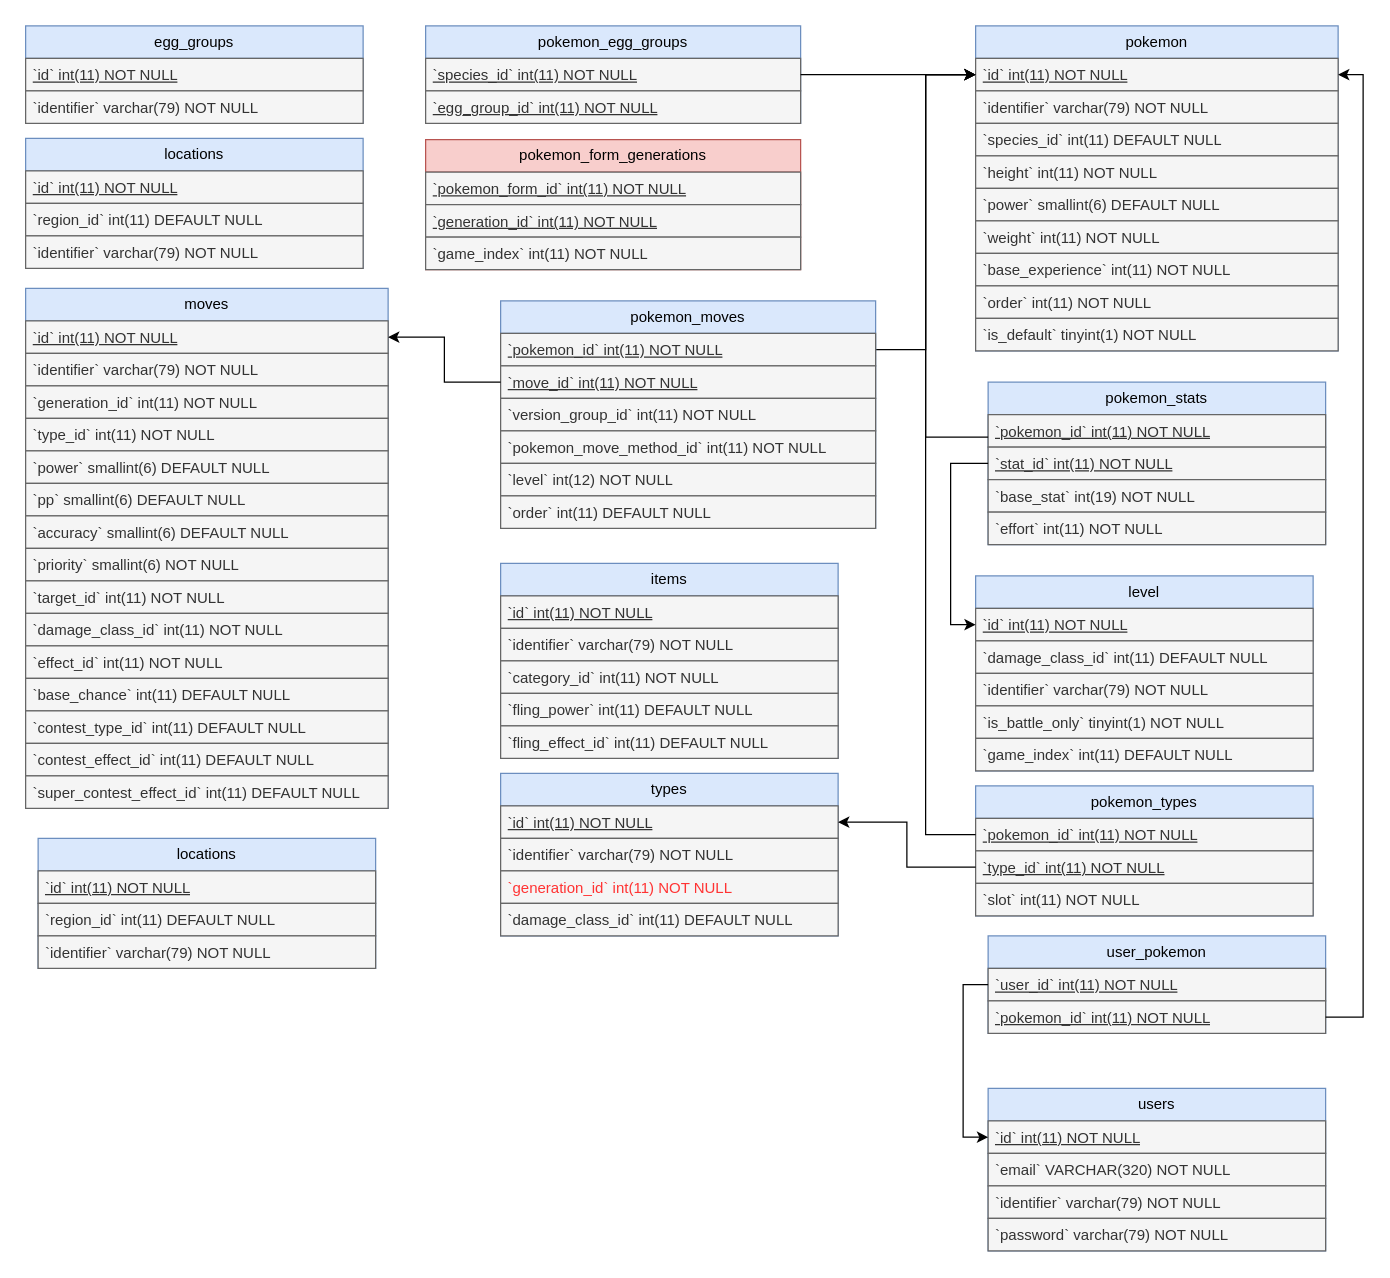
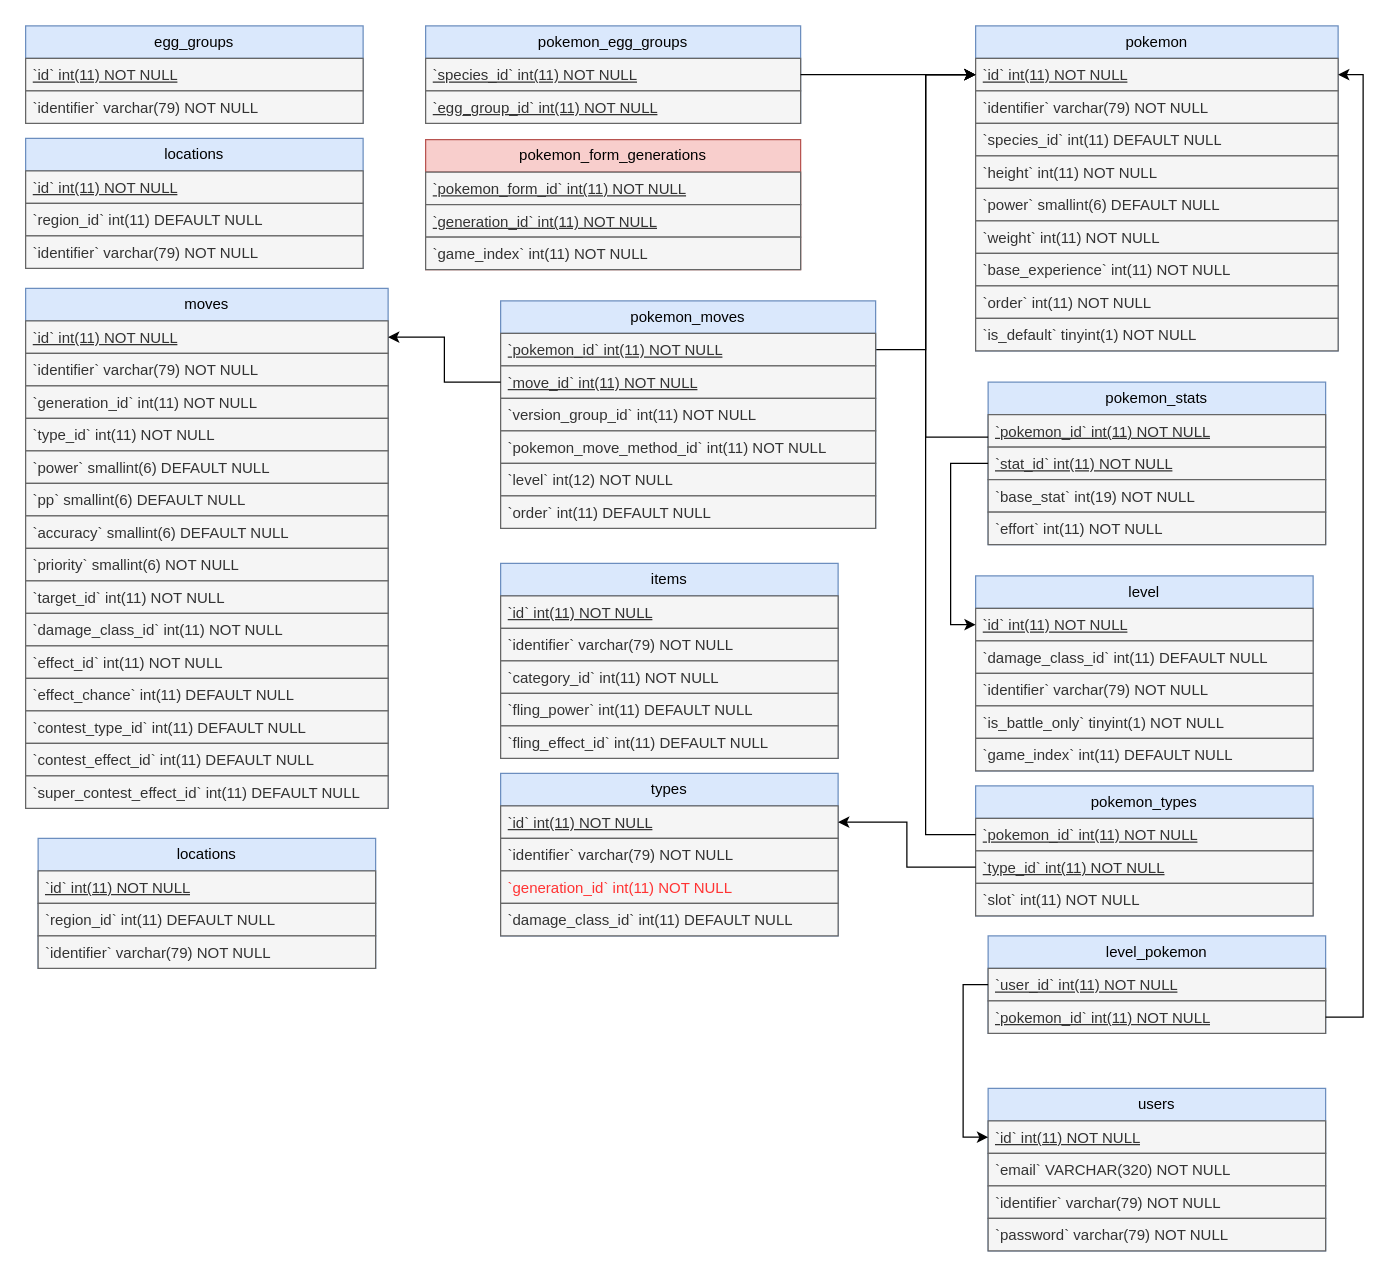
(168, 696) -> (177, 696)
(1157, 952) -> (1157, 952)
